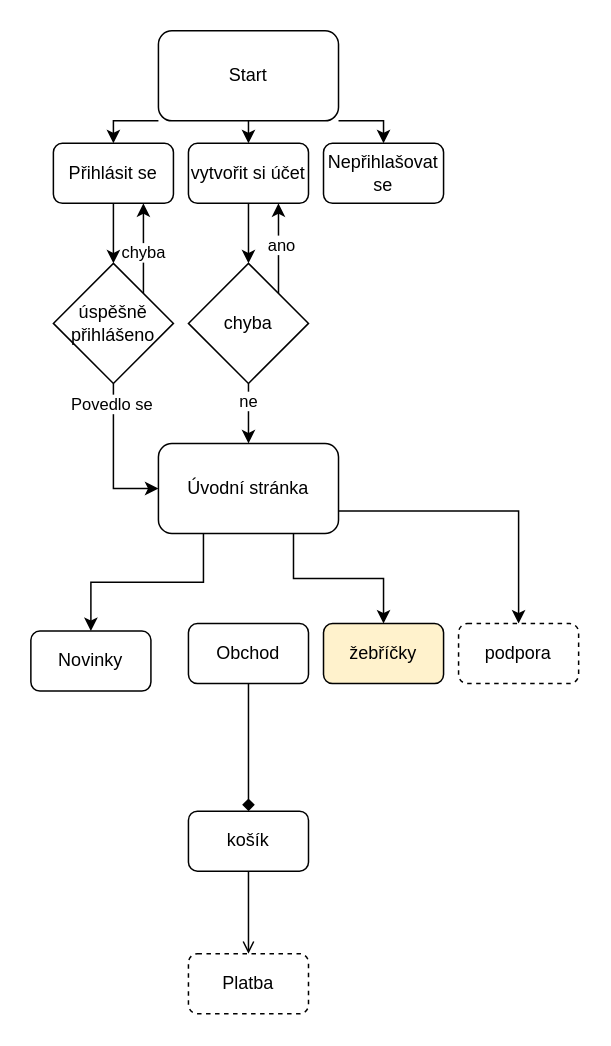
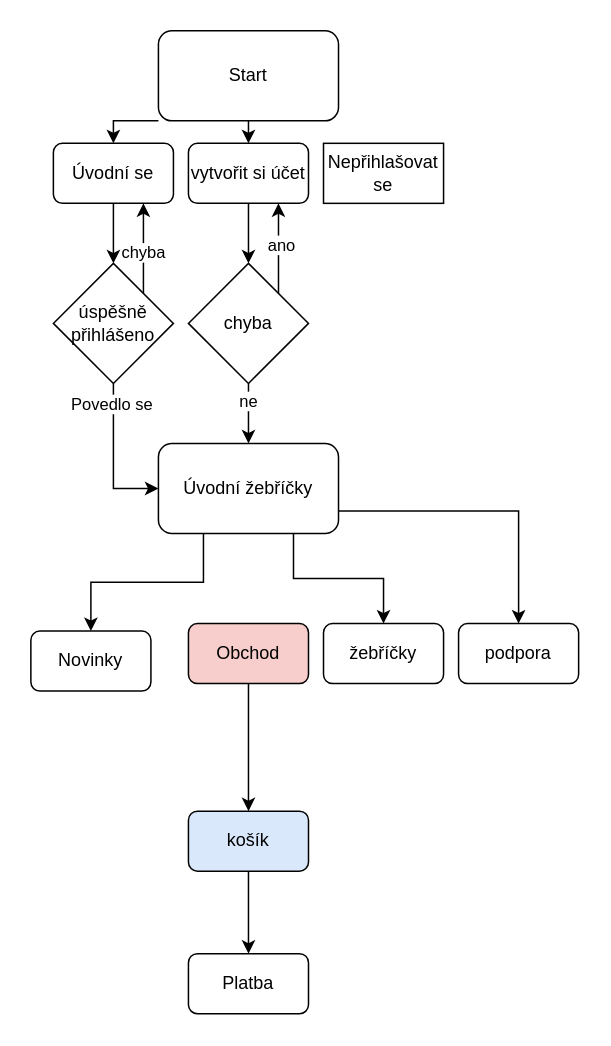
(366, 121) -> none
(113, 173) -> (113, 173)
(383, 173) -> (383, 173)
(248, 488) -> (248, 488)
(248, 653) -> (248, 653)
(383, 653) -> (383, 653)
(518, 653) -> (518, 653)
(248, 798) -> (248, 799)
(248, 841) -> (248, 841)
(248, 944) -> (248, 942)
(248, 983) -> (248, 983)
